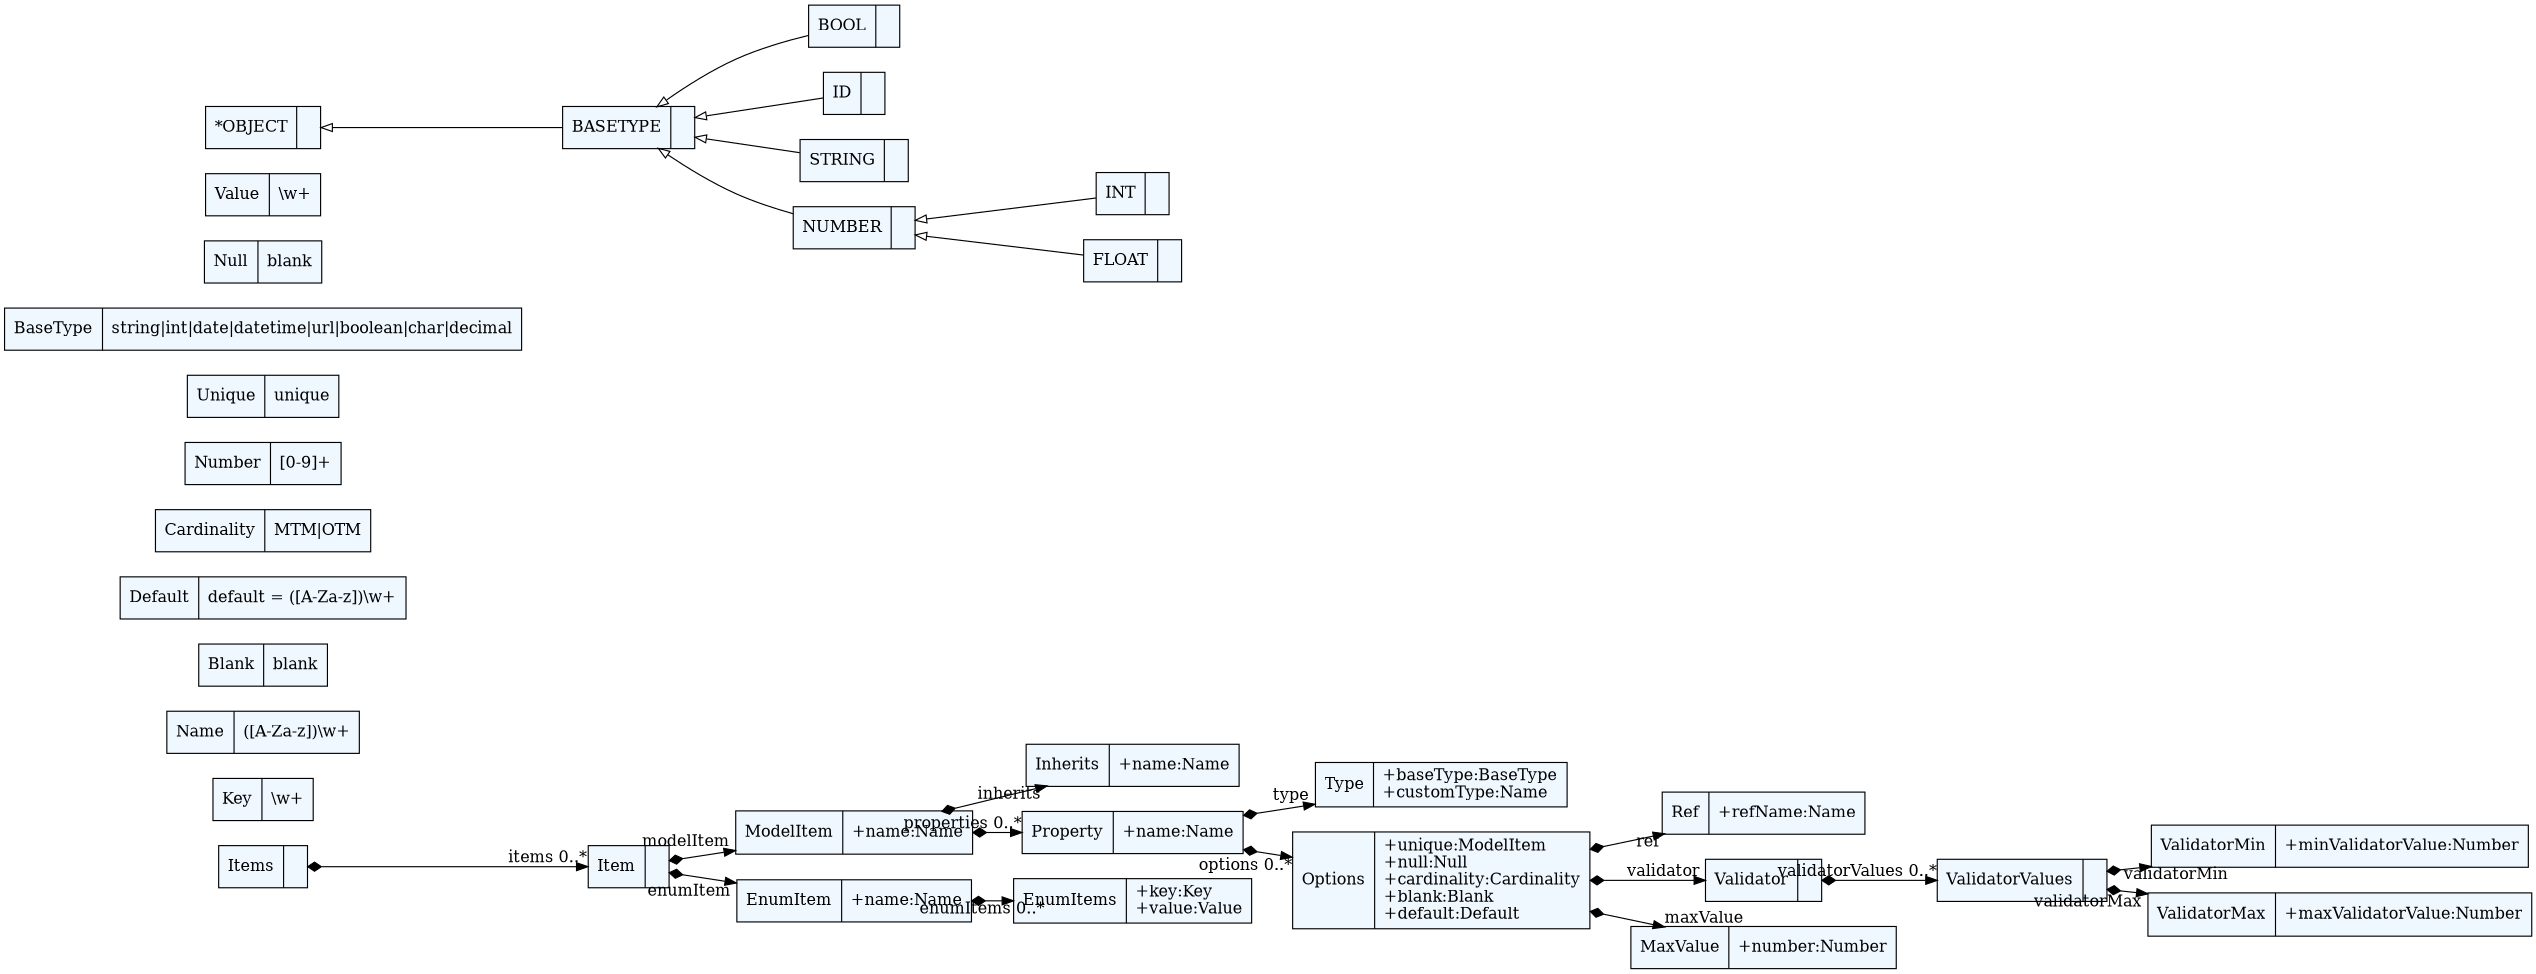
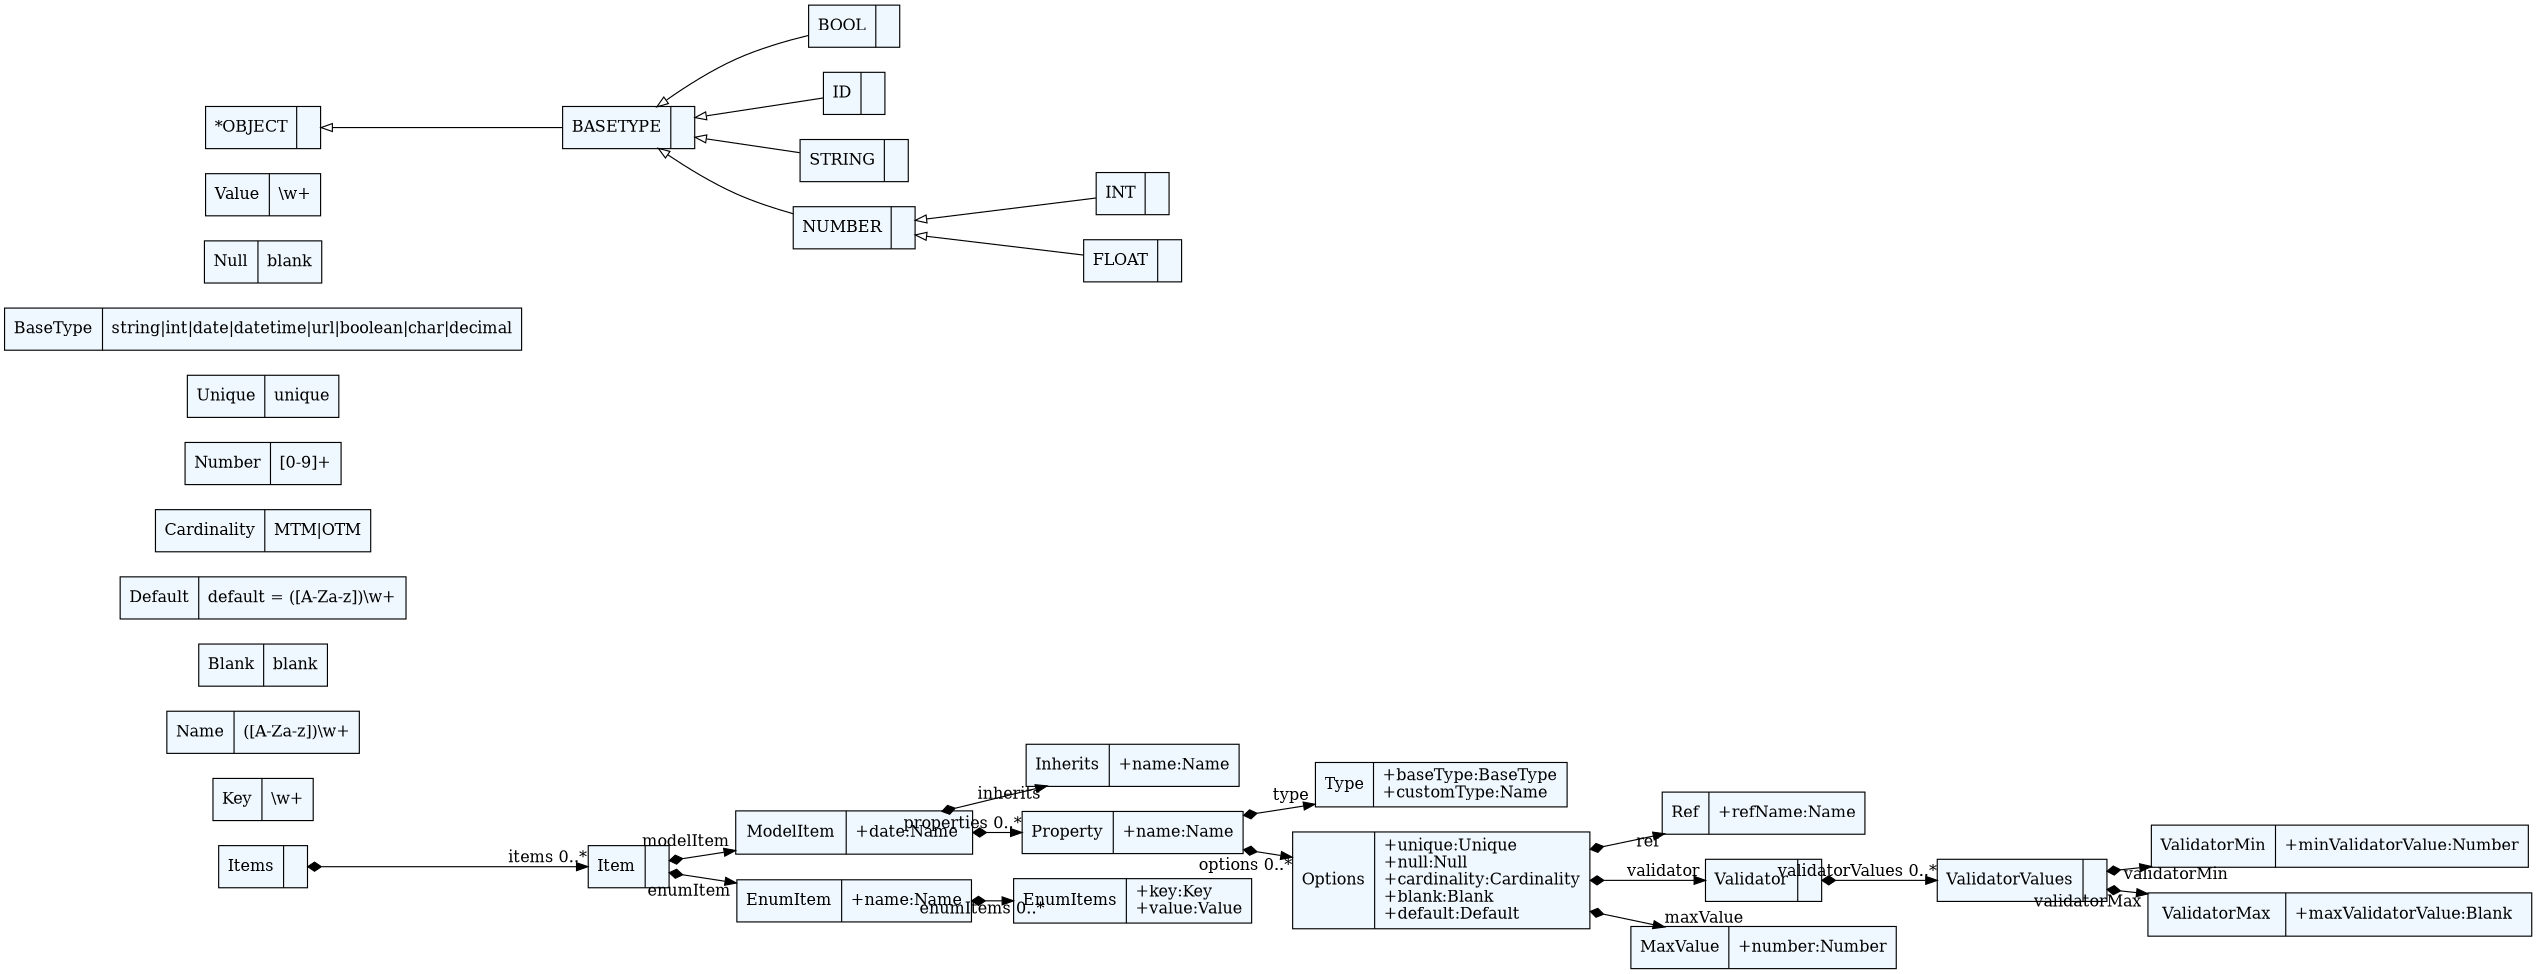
(908, 832) -> (907, 832)
(1465, 846) -> (1451, 846)
(2404, 914) -> (2404, 914)
